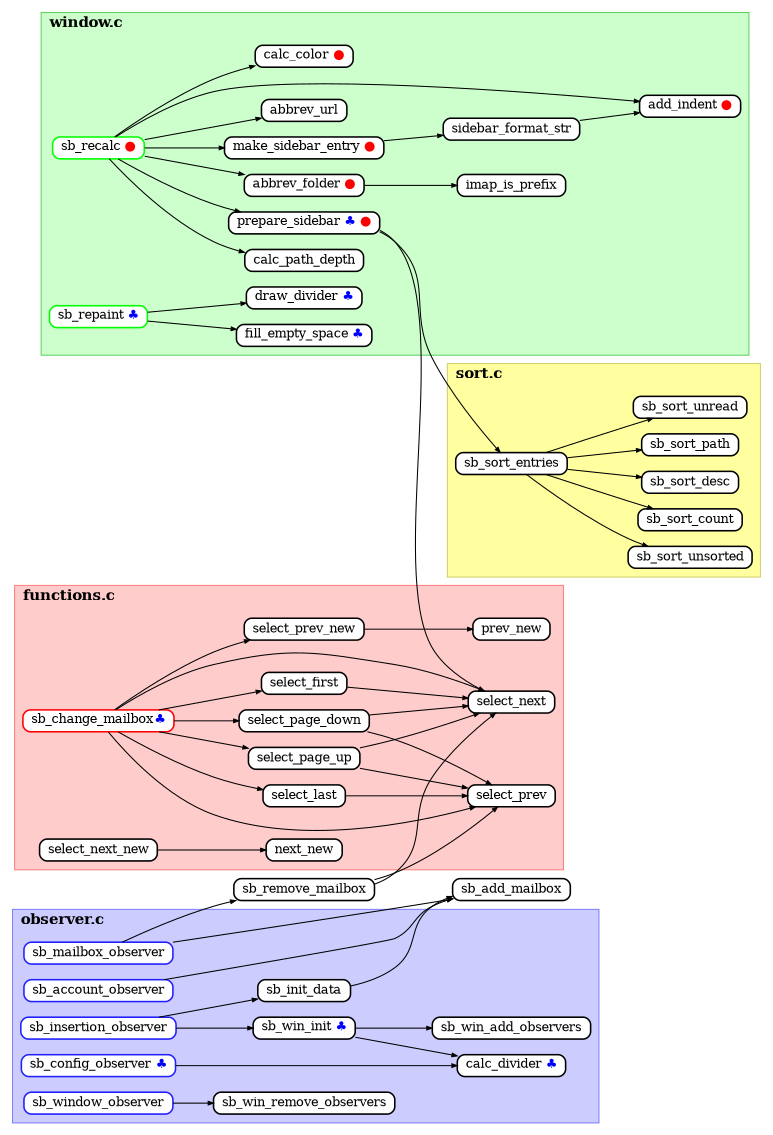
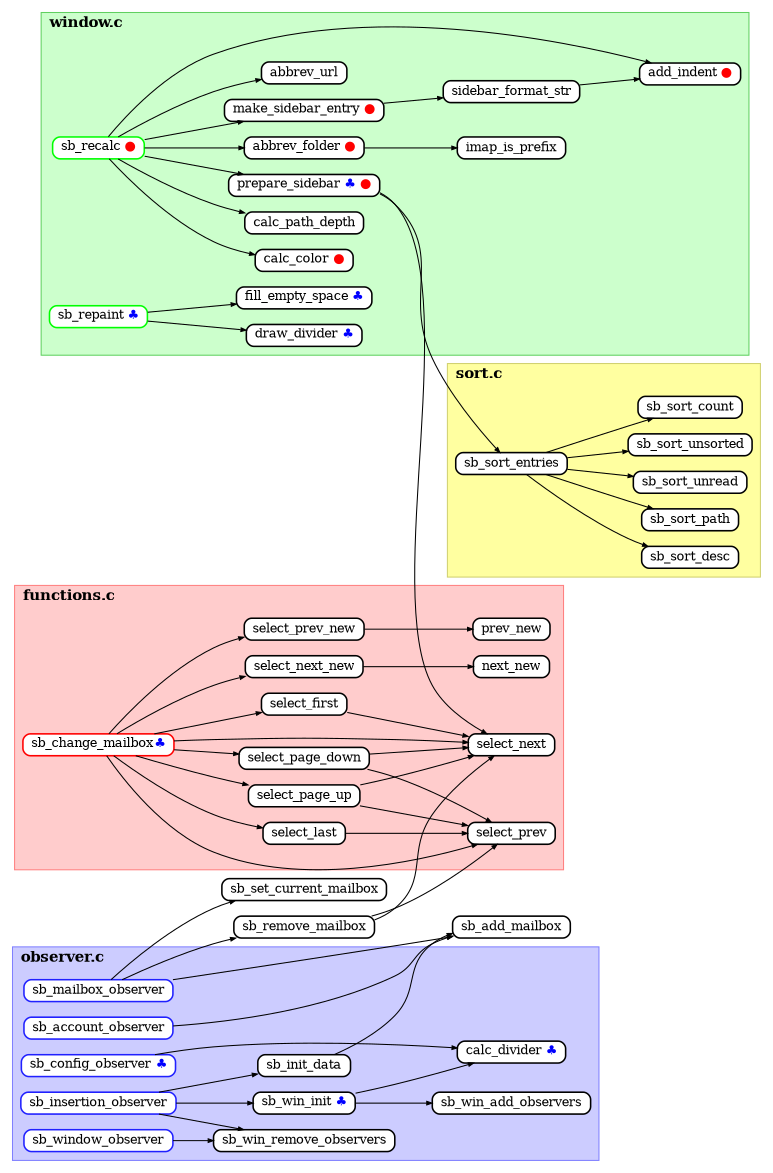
none -> (176, 701)
none -> (304, 890)
none -> (199, 1121)
